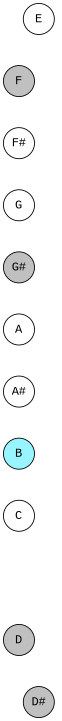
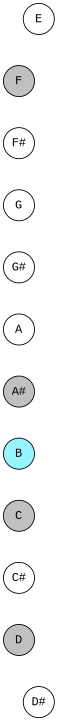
(19, 267) -> (19, 267)
(19, 392) -> (19, 392)
(19, 516) -> (19, 516)
none -> (19, 578)
(39, 702) -> (39, 702)
